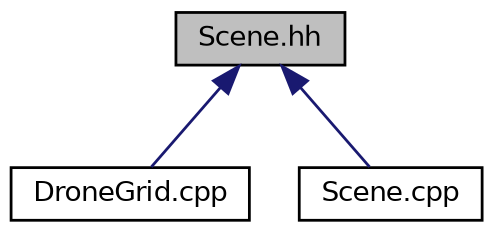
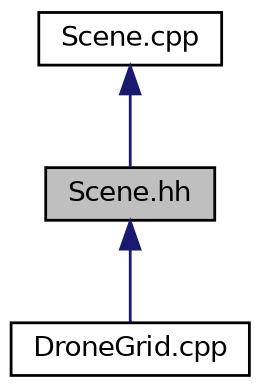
(335, 127) -> (130, 131)
